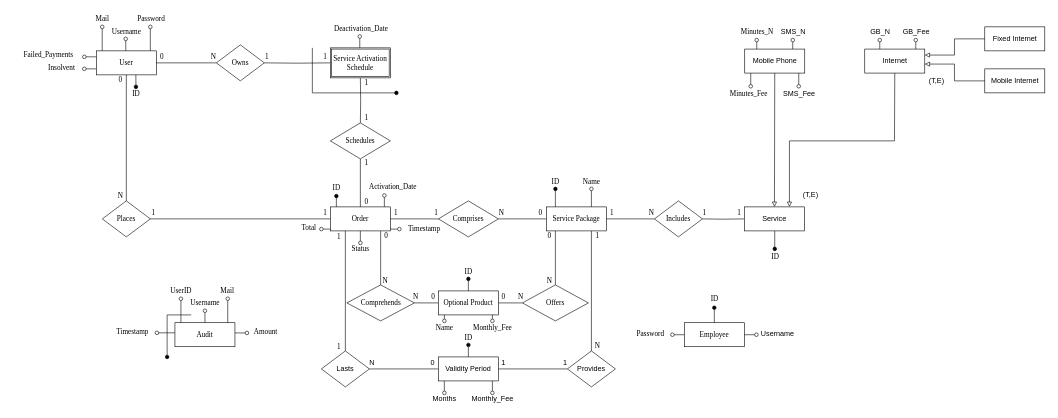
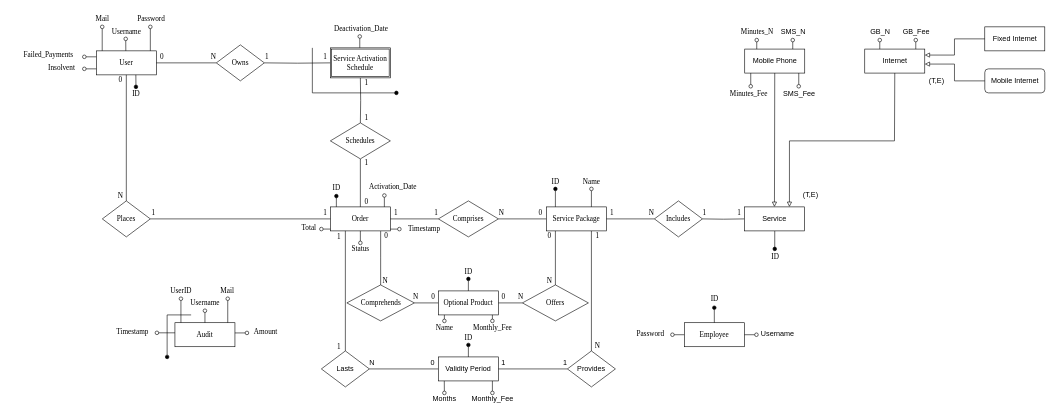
(1015, 81) -> (1015, 81)
